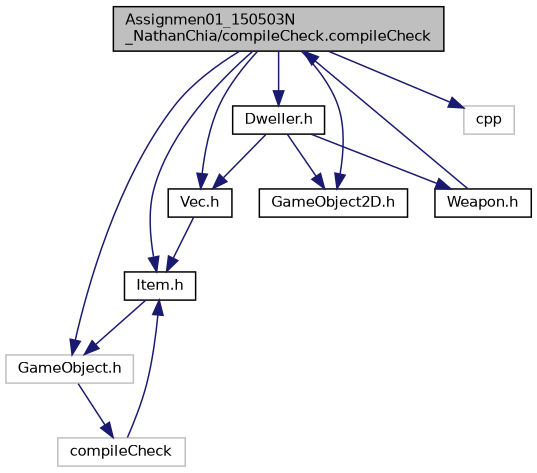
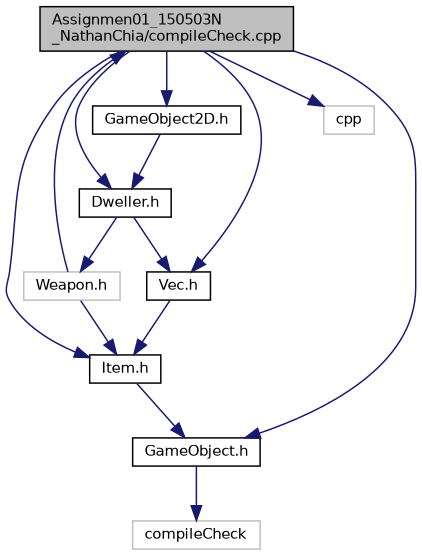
(279, 29) -> (167, 29)
(302, 155) -> (149, 155)
(483, 203) -> (72, 286)
(70, 369) -> (196, 452)
(148, 378) -> (94, 321)
